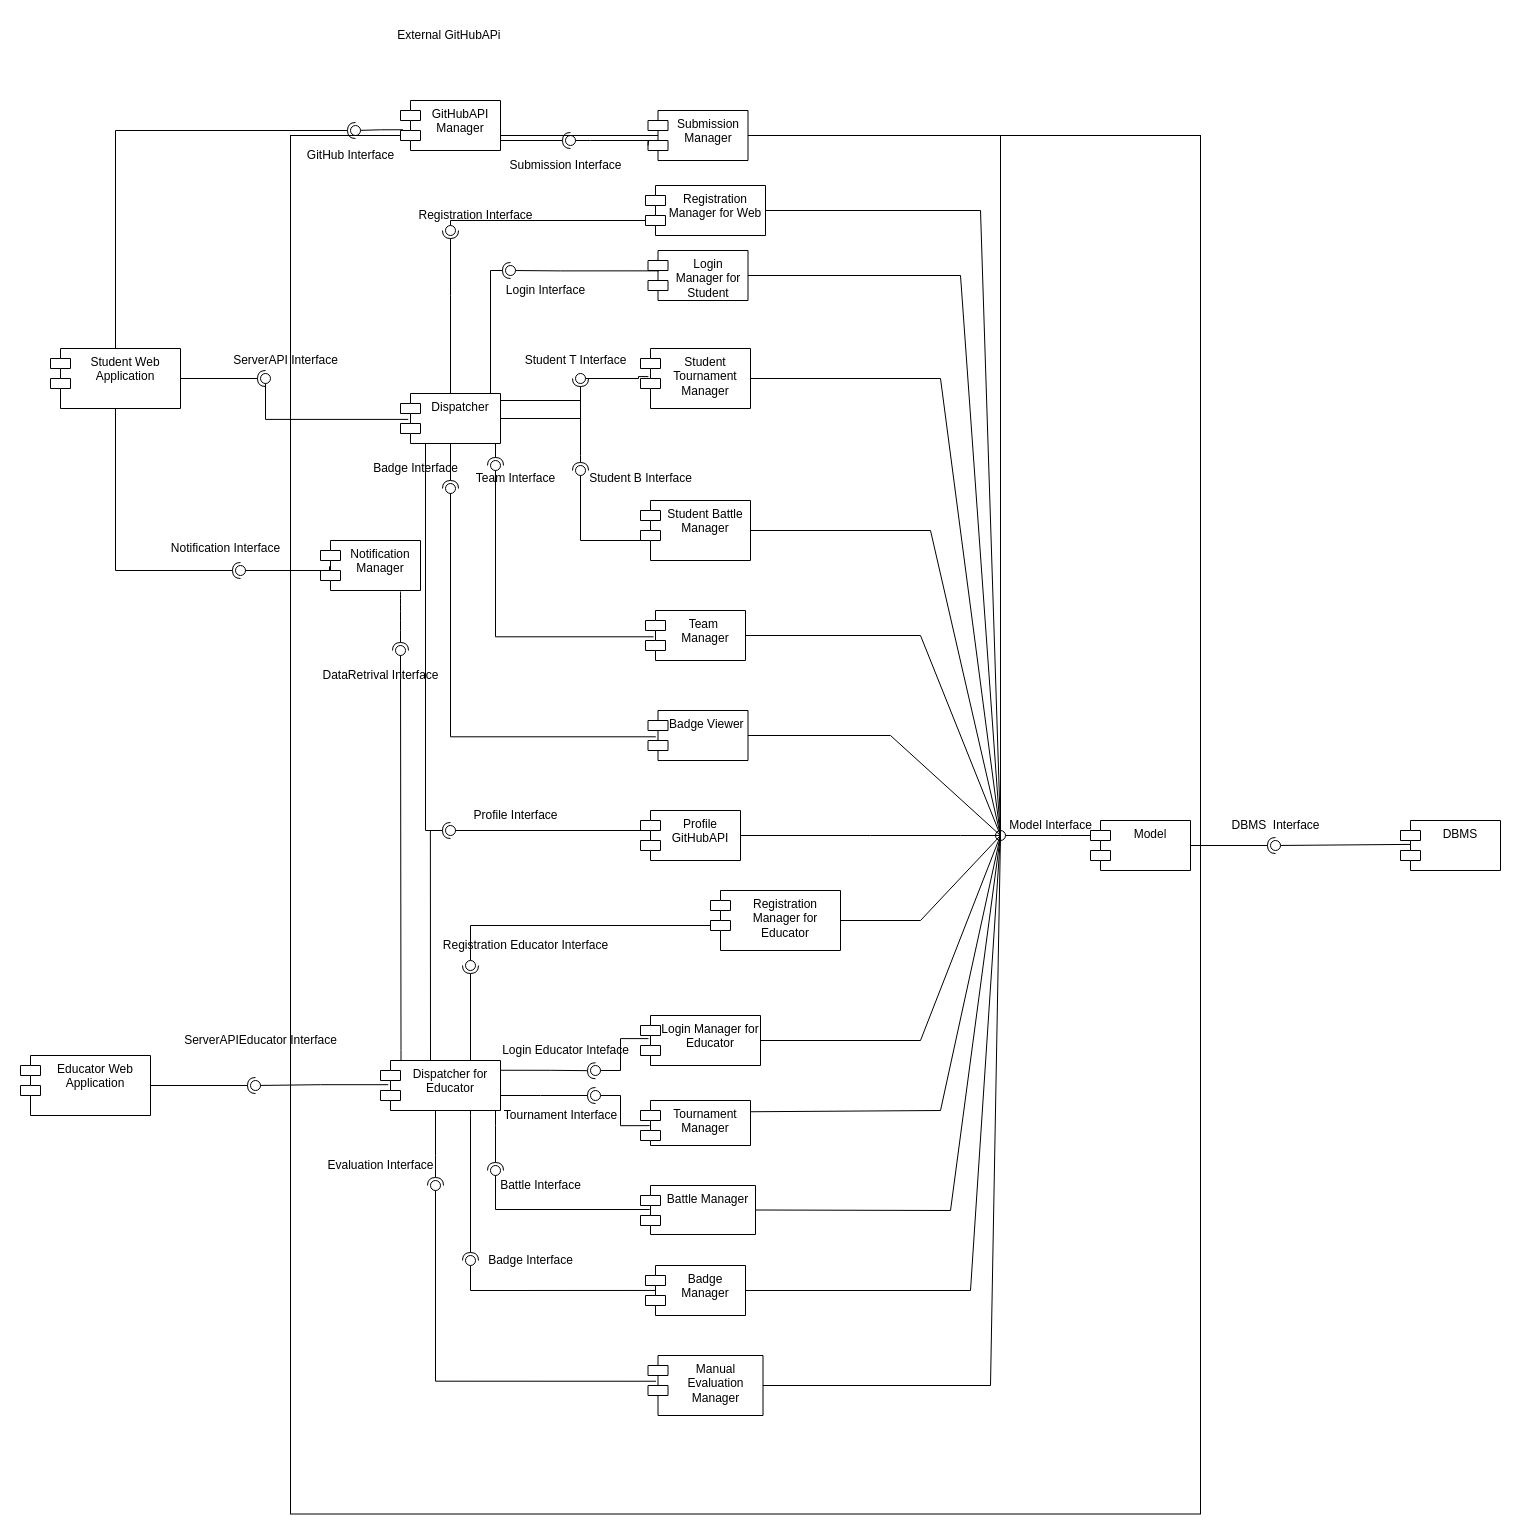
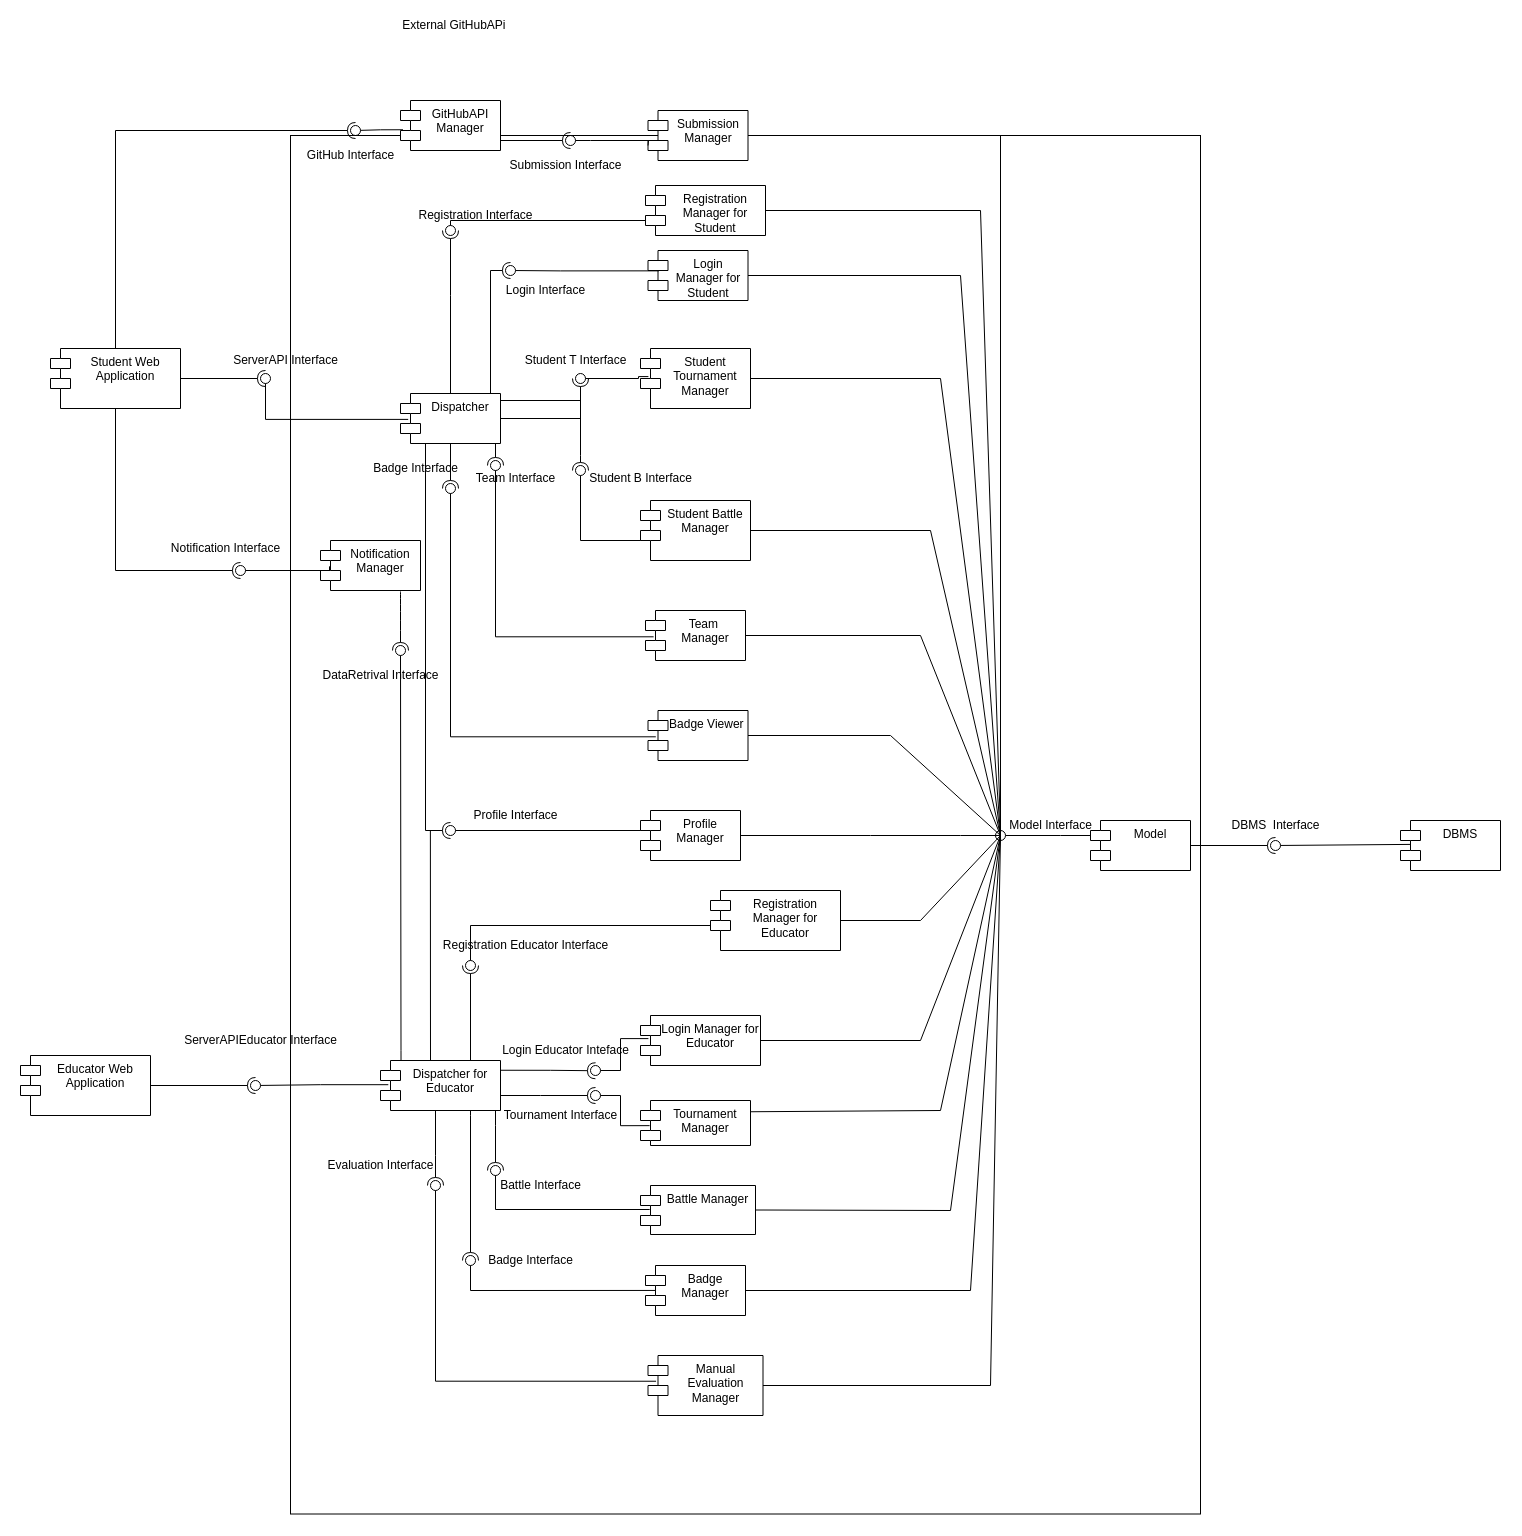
(451, 36) -> (456, 26)
(716, 207) -> (716, 214)
(701, 832) -> (701, 832)
